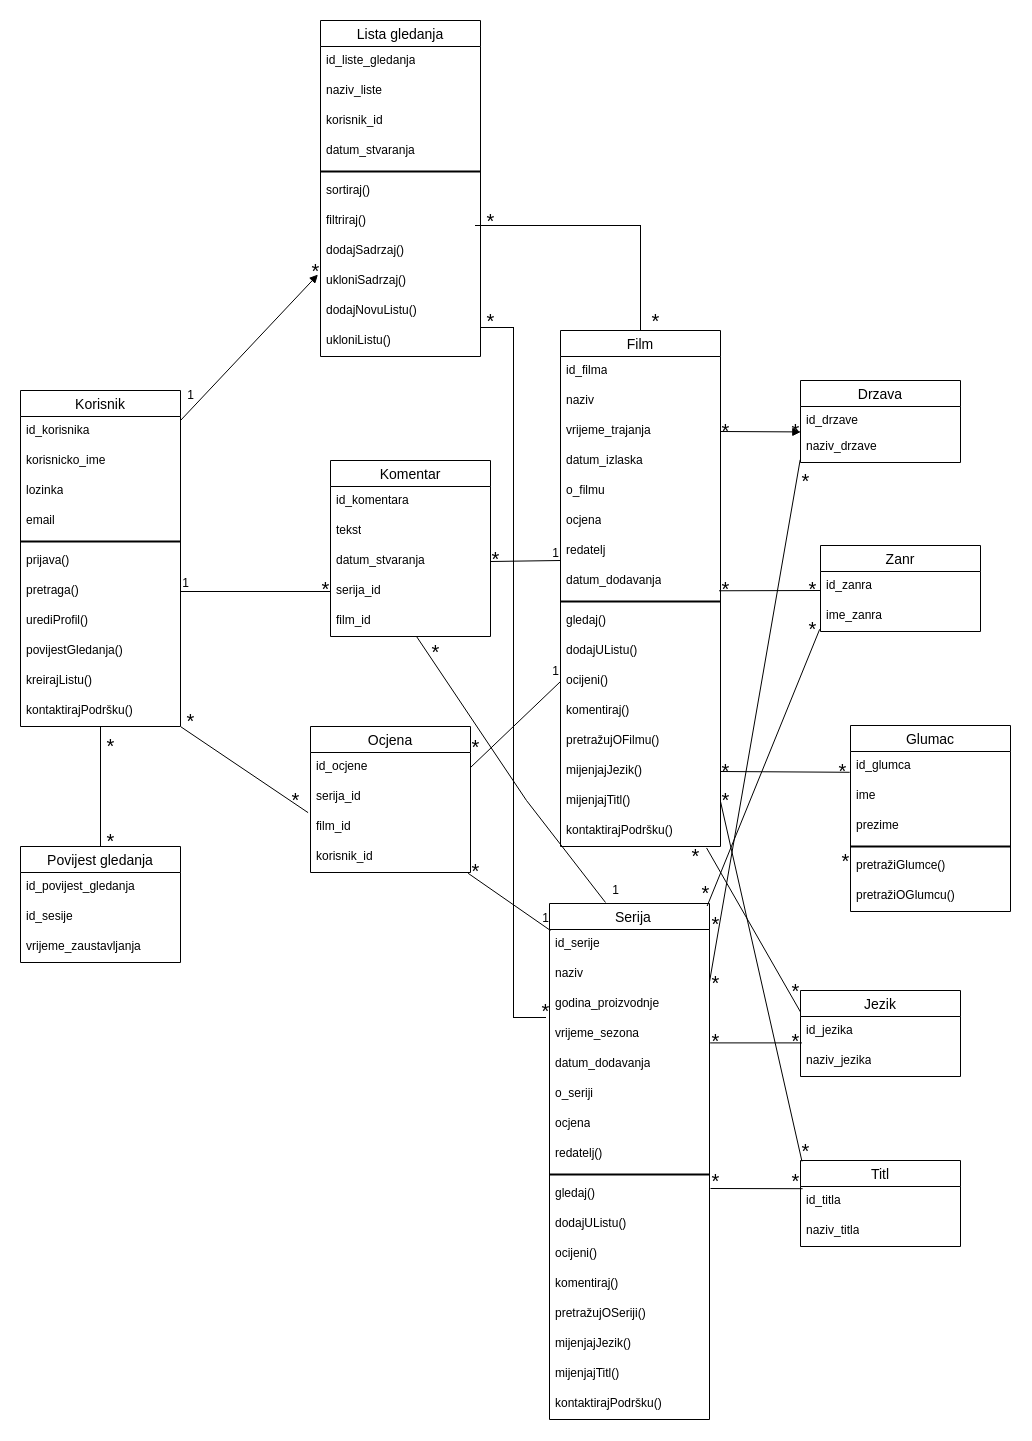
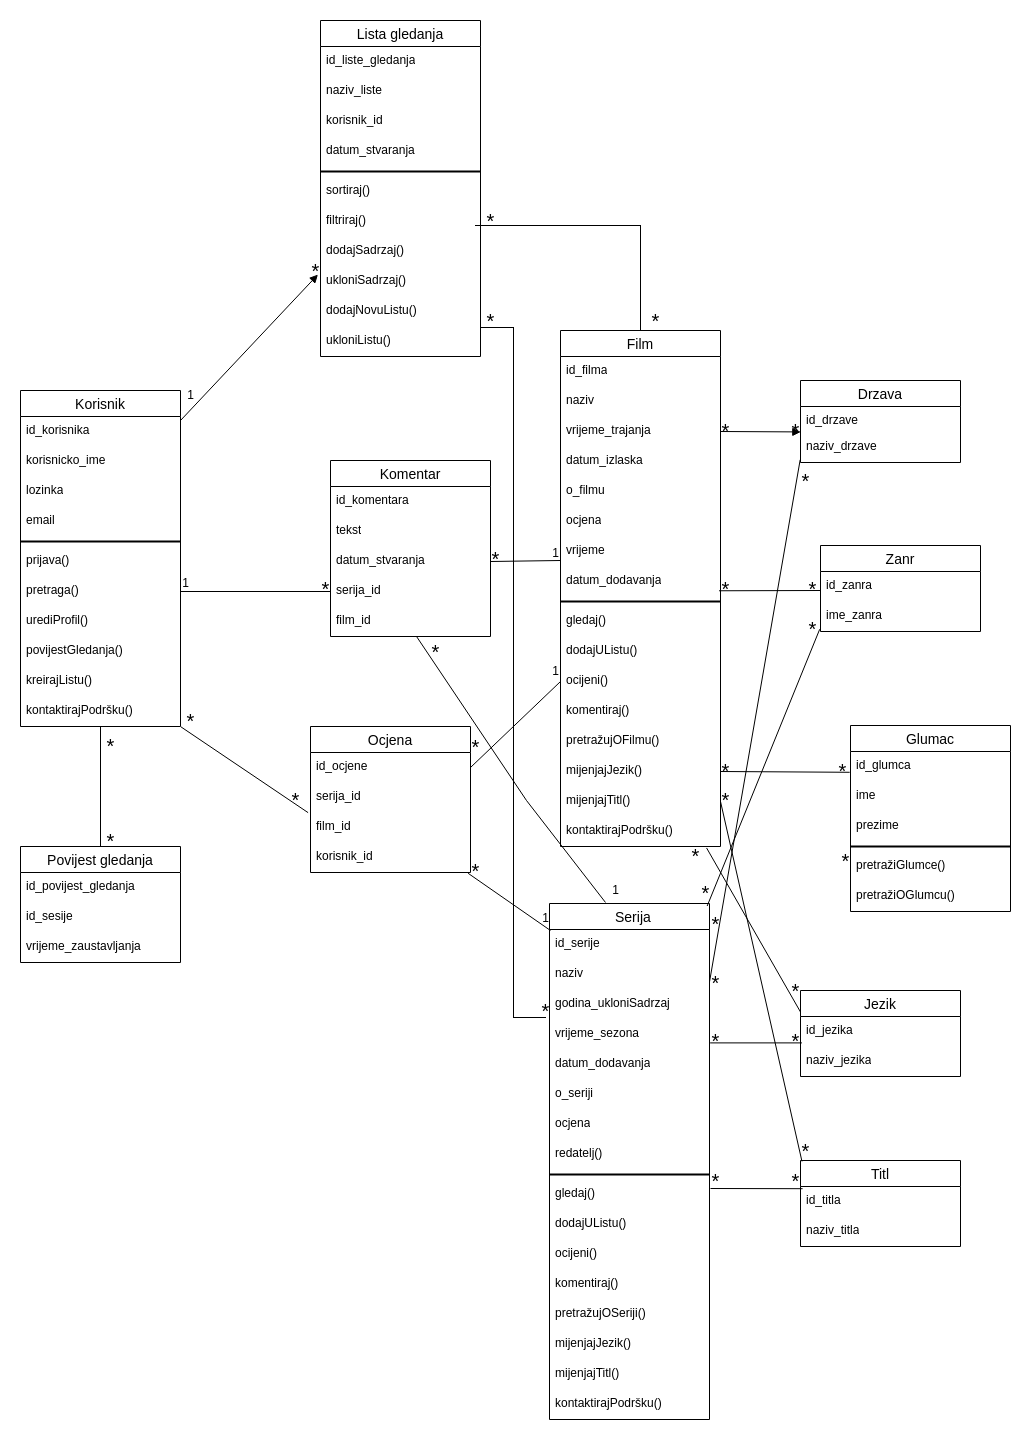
(592, 551) -> (588, 551)
(613, 1004) -> (618, 1004)
